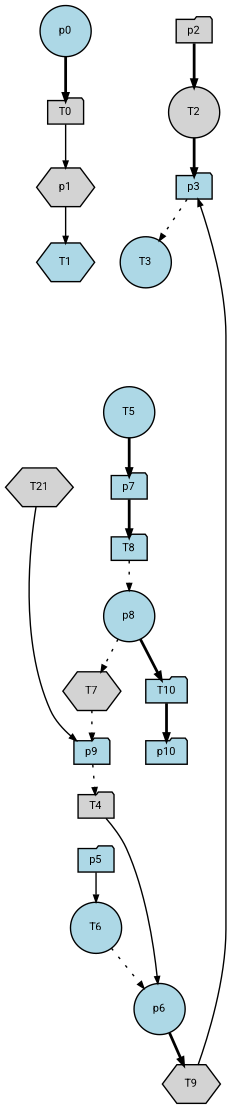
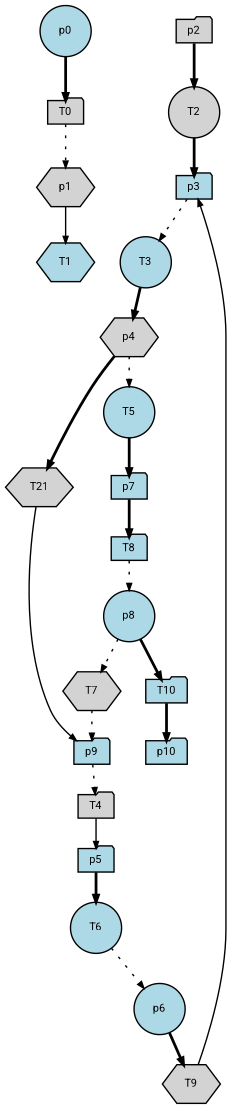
(66, 143) -> (66, 143)
none -> (129, 337)
(96, 884) -> (96, 884)
(142, 894) -> (96, 830)
